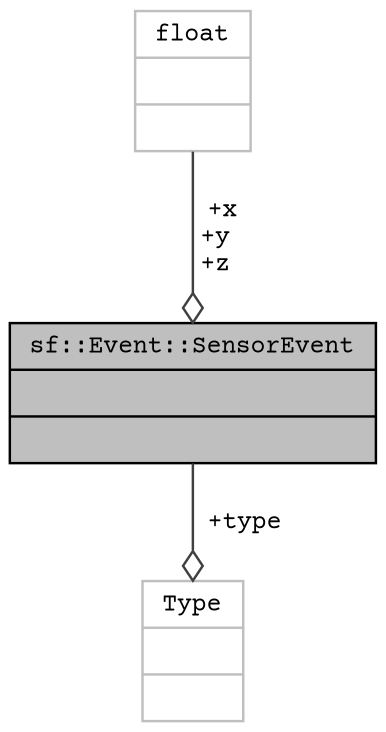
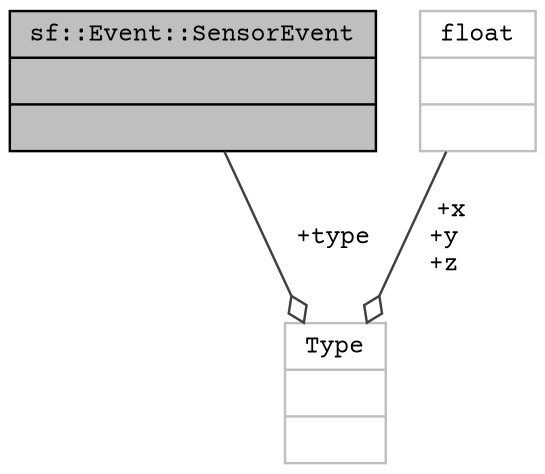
(193, 222) -> (413, 224)
